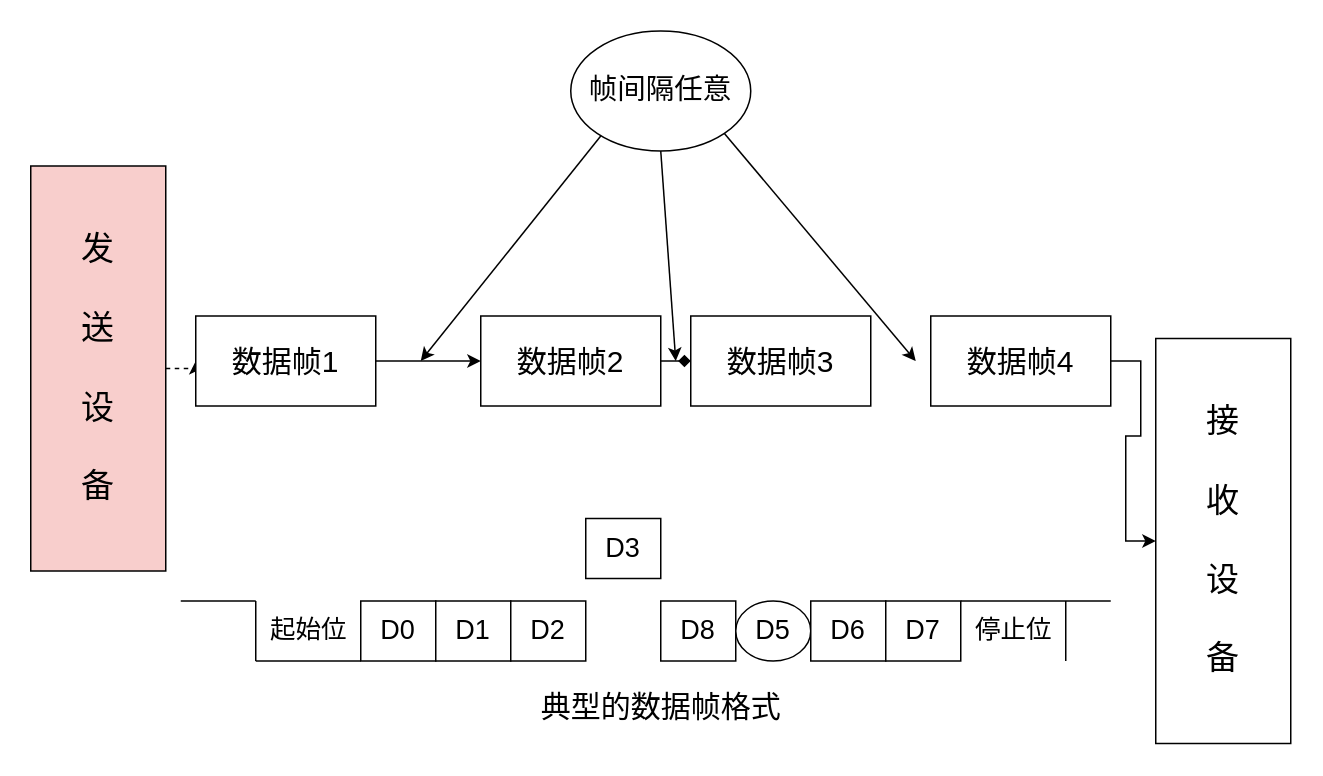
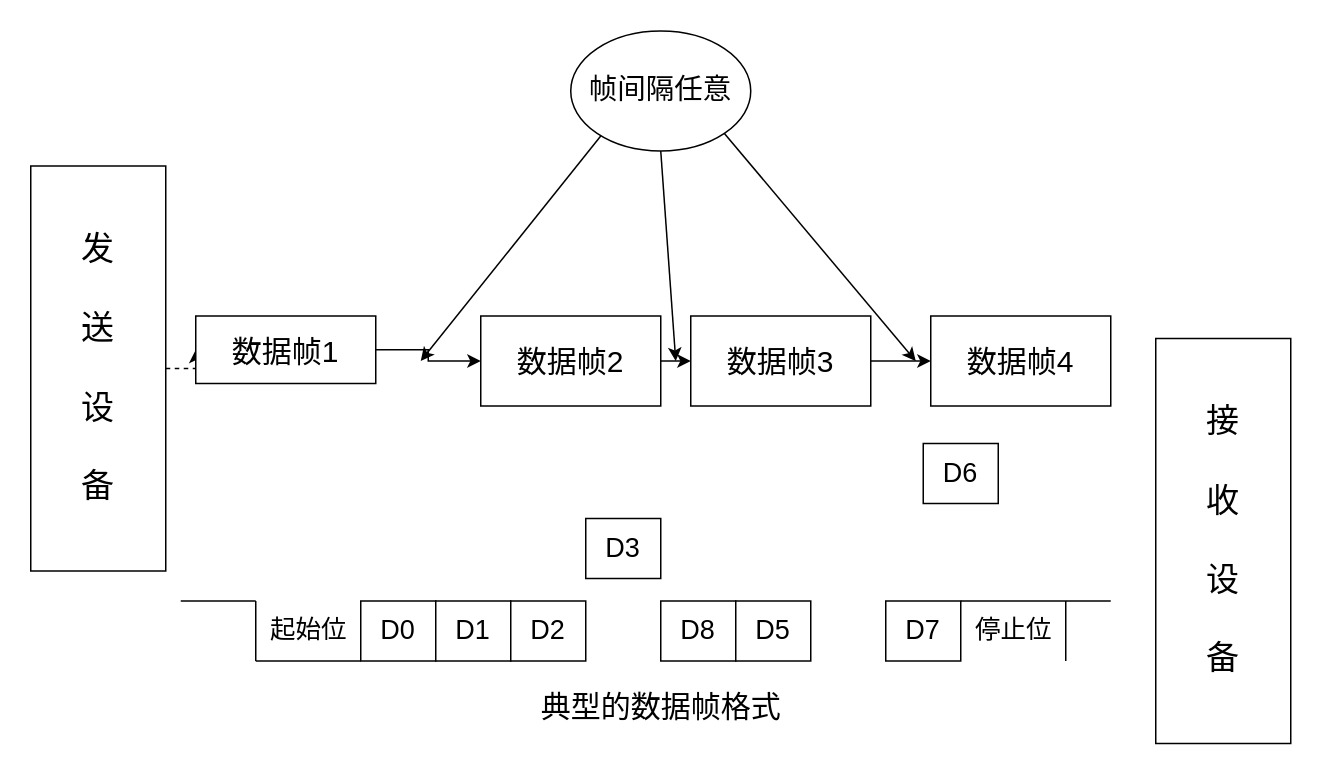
(286, 361) -> (286, 350)
(678, 361) -> (679, 361)
none -> (896, 361)
(98, 368) -> (98, 368)
(1126, 438) -> none
(773, 631) -> (773, 631)
(848, 631) -> (961, 473)
